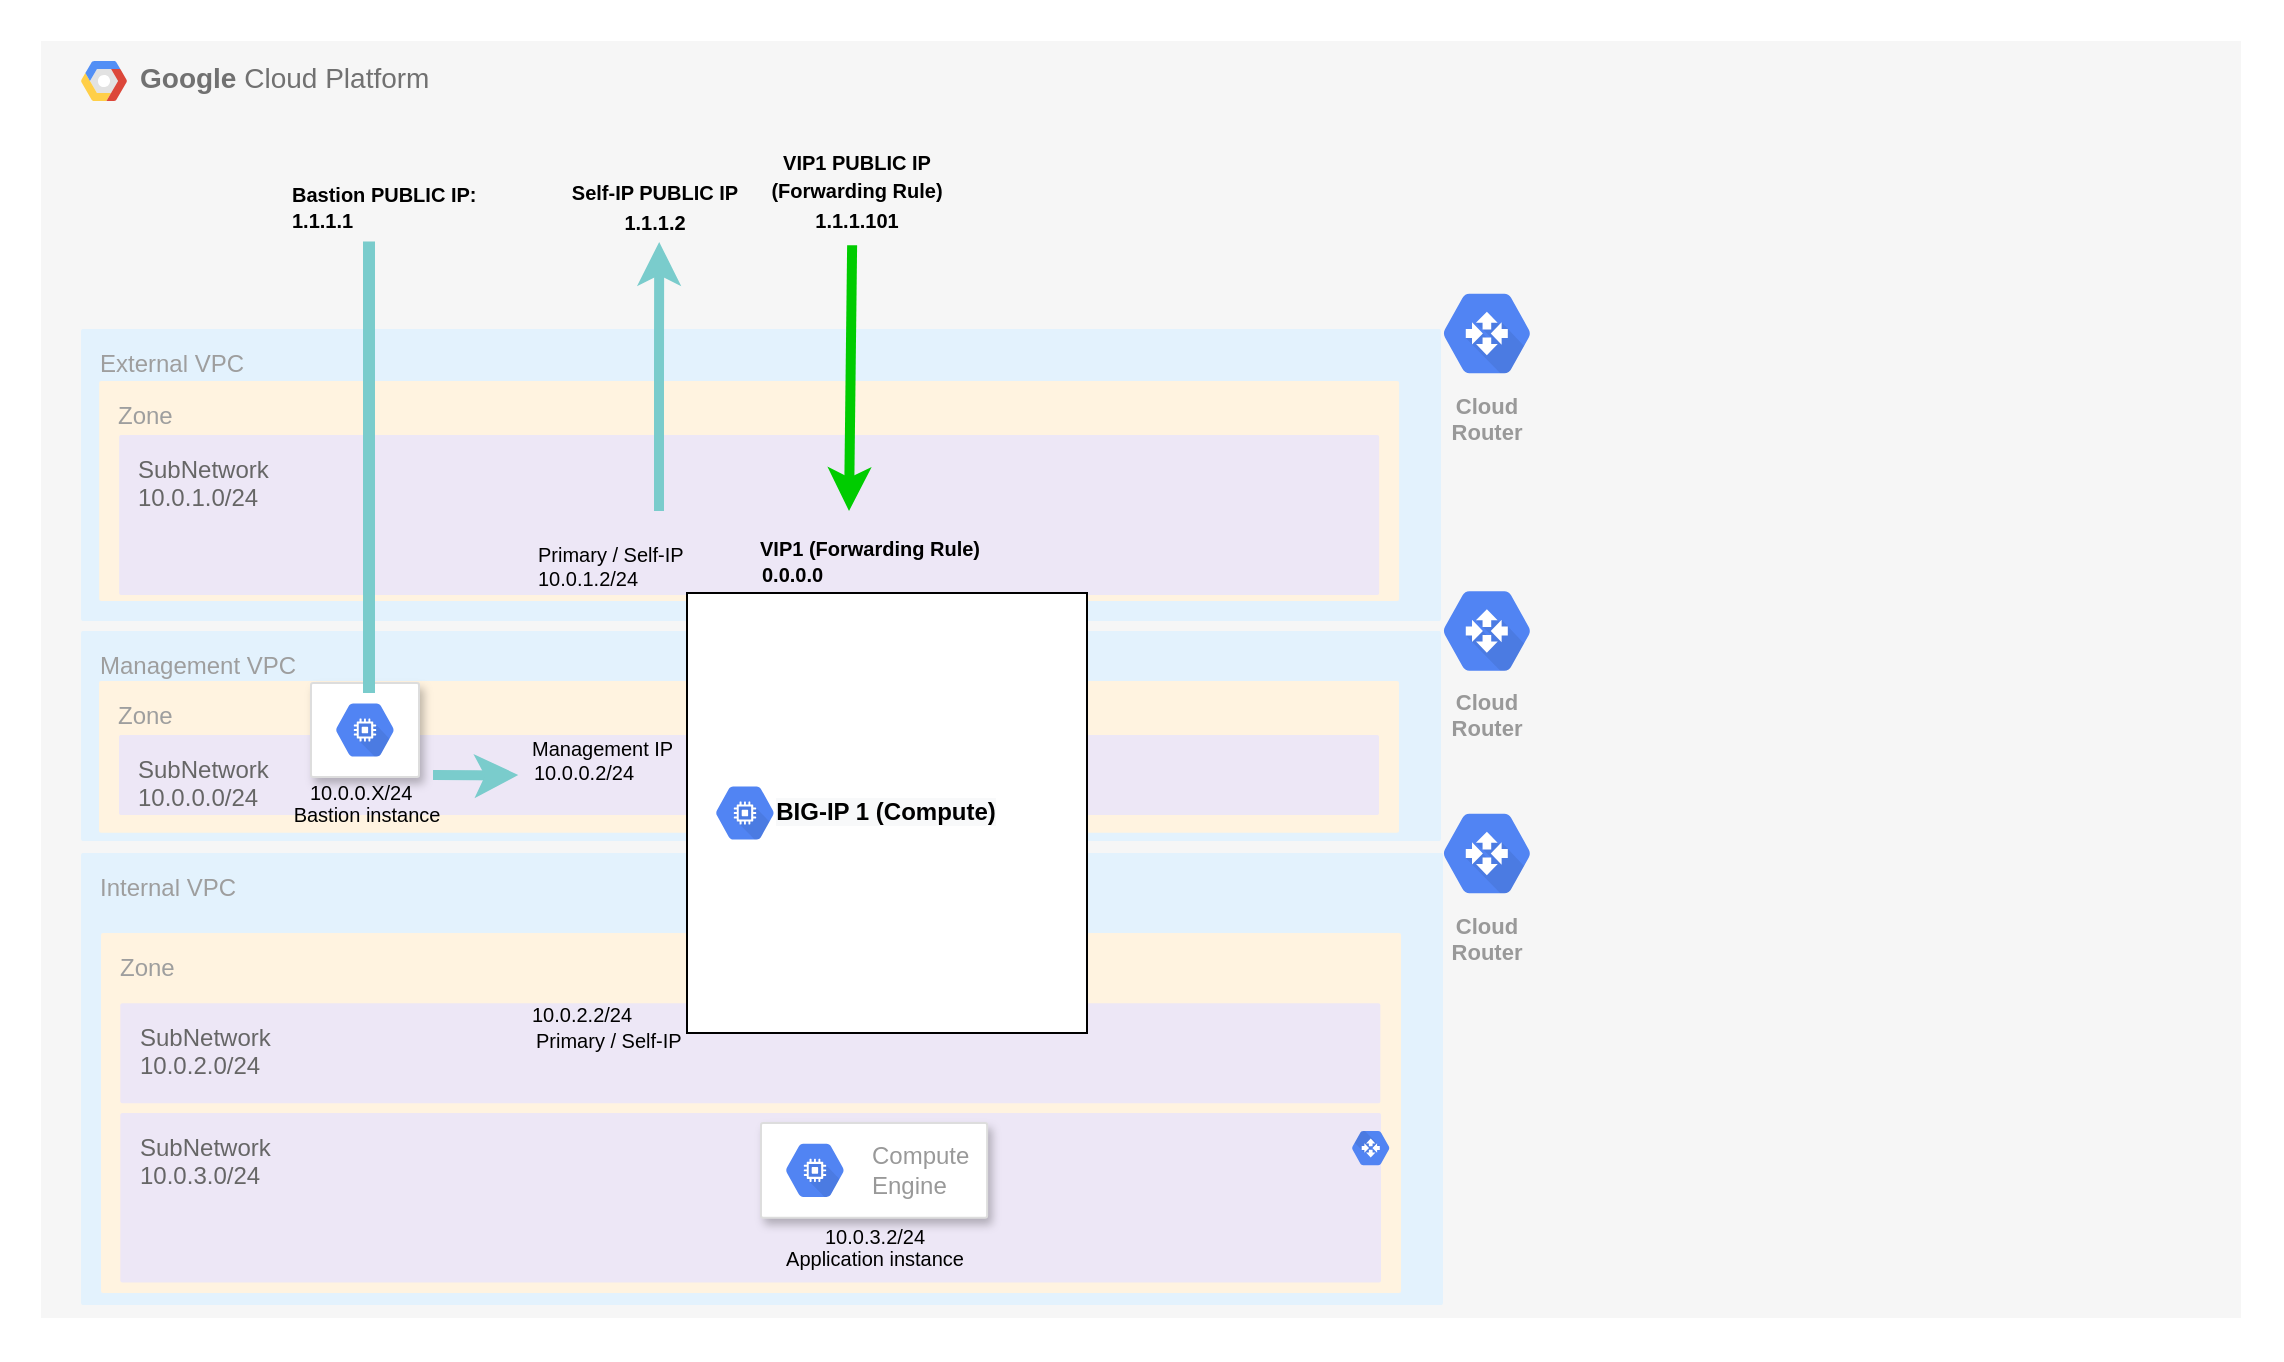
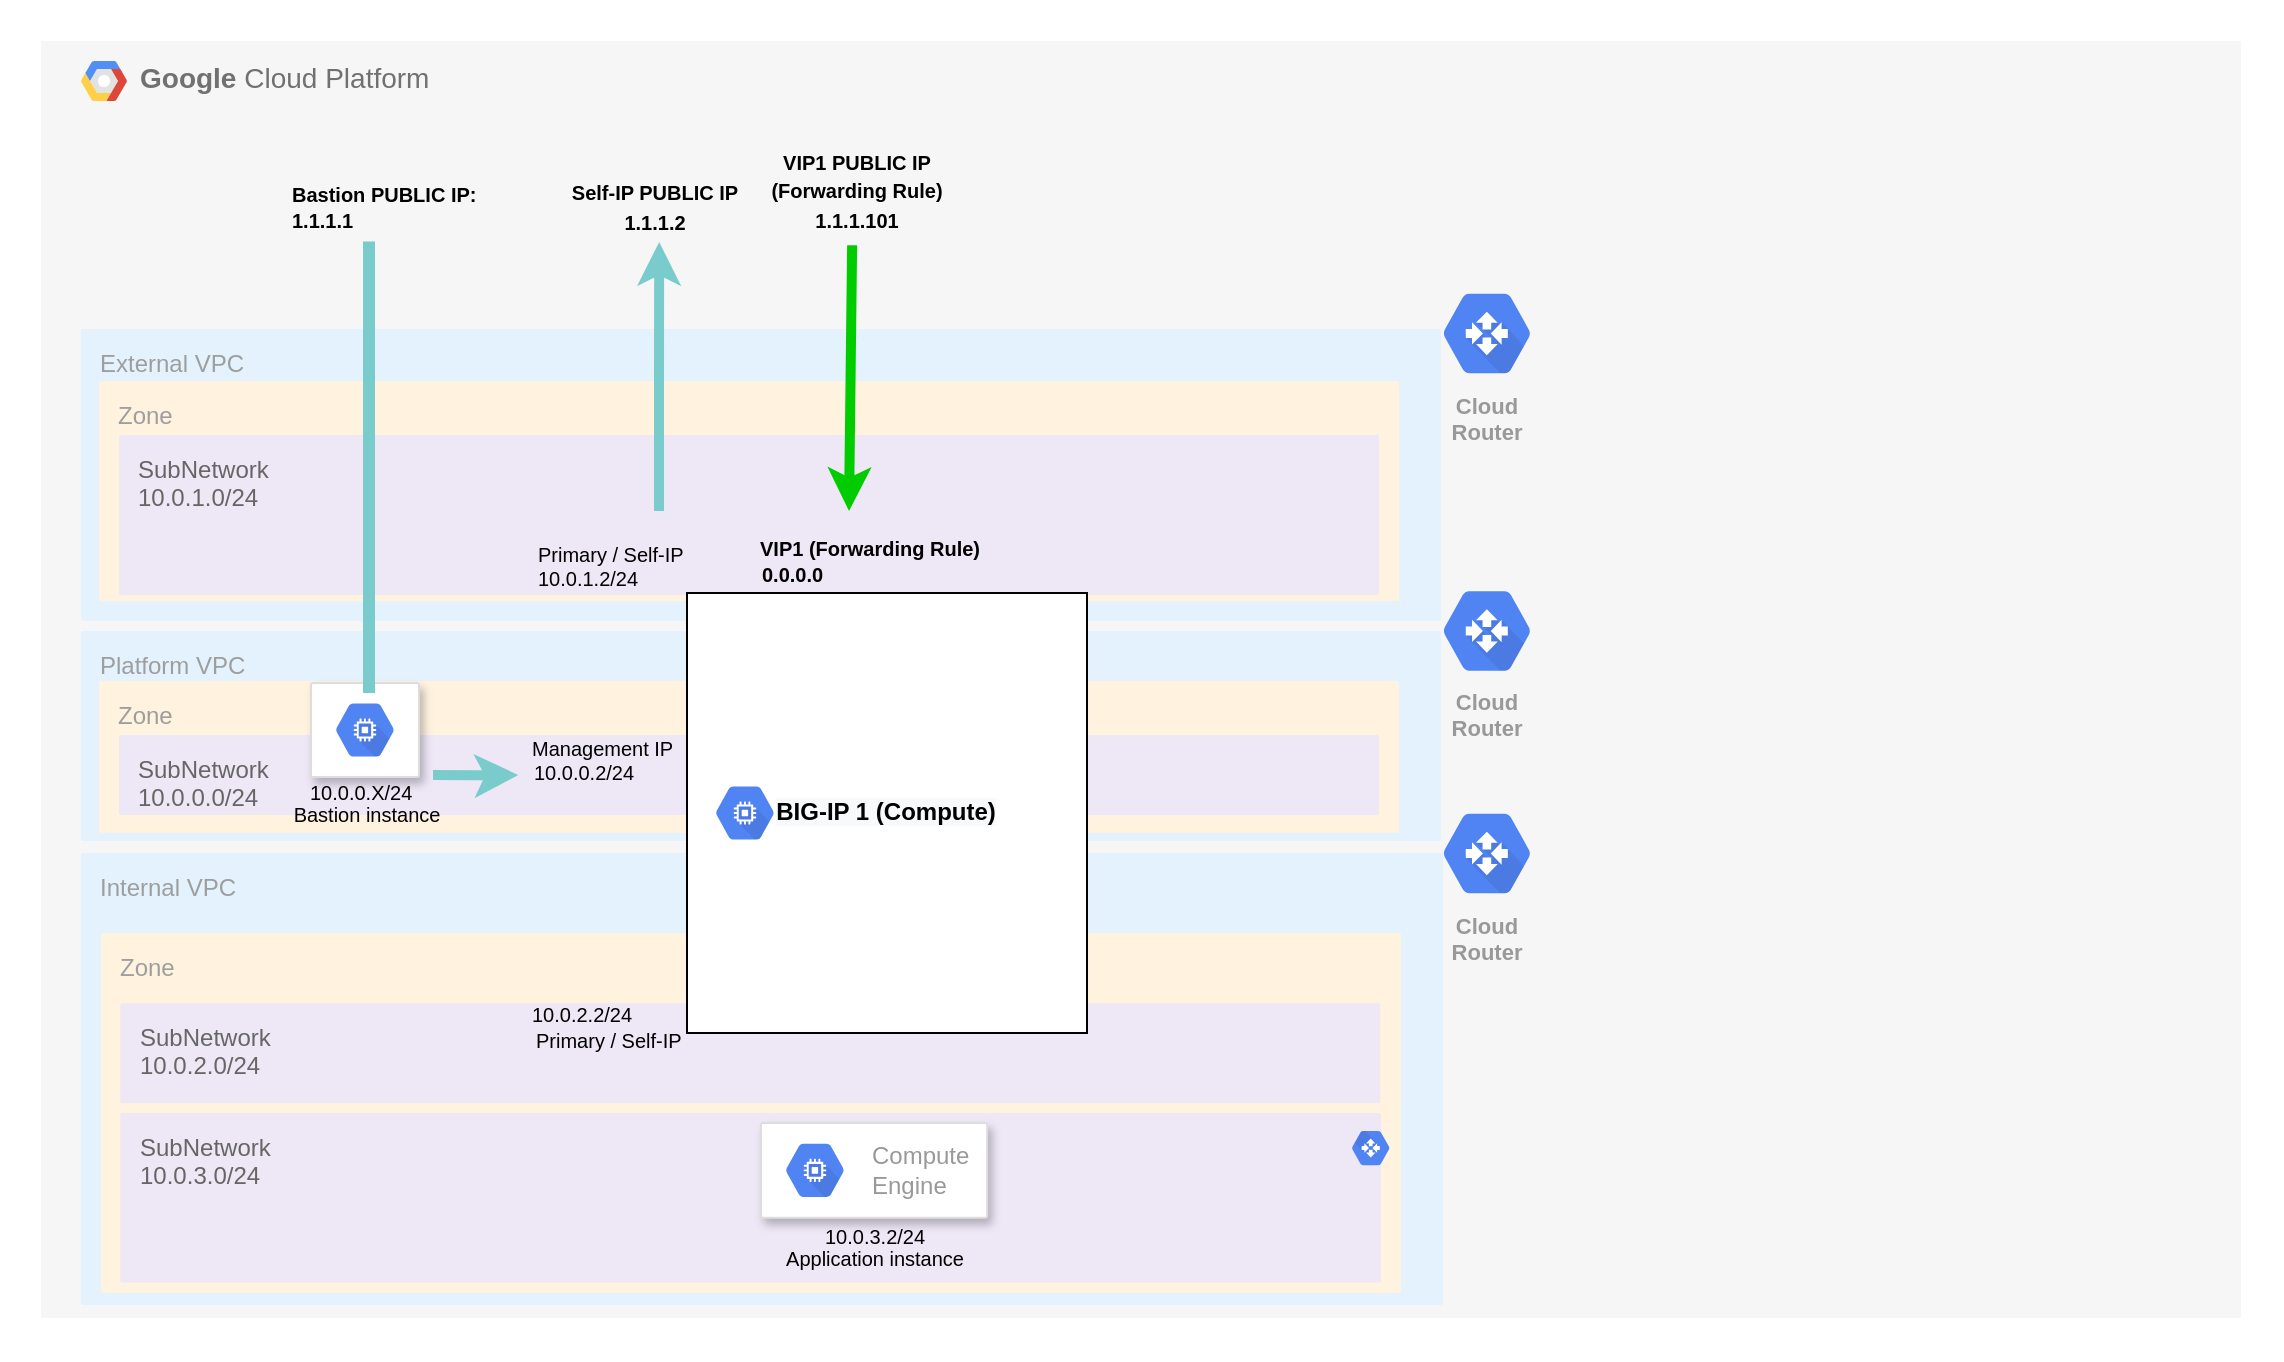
(192, 667) -> (175, 667)
